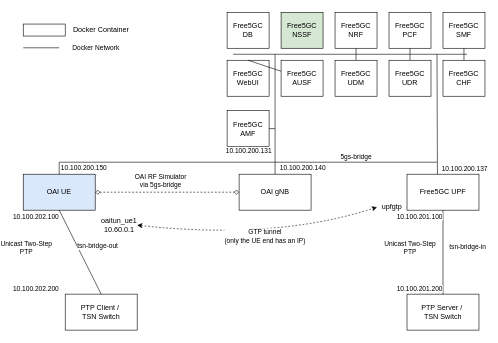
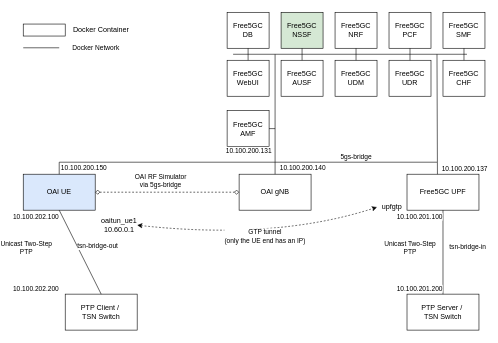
none -> (302, 56)
(265, 66) -> (248, 56)
